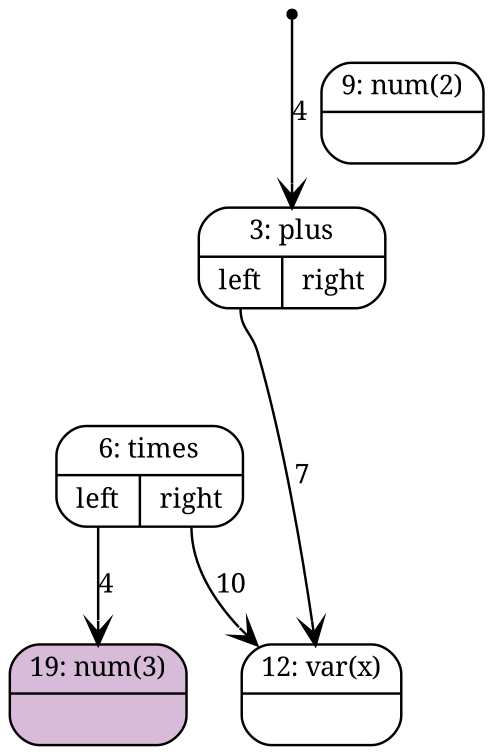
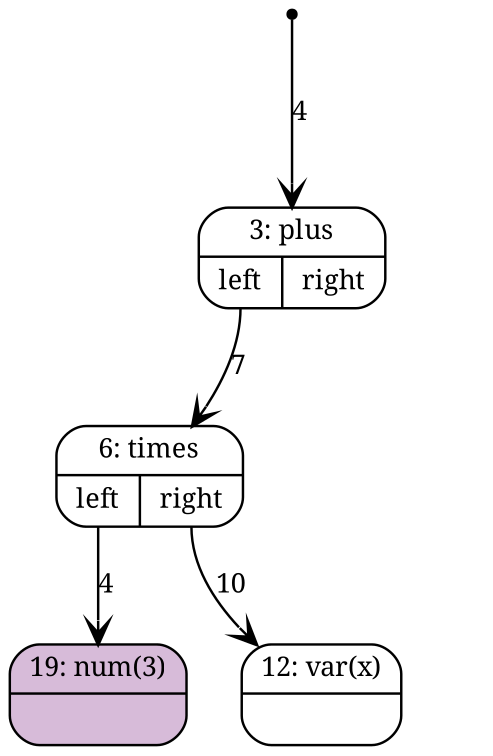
(402, 113) -> none
(284, 462) -> (230, 360)
